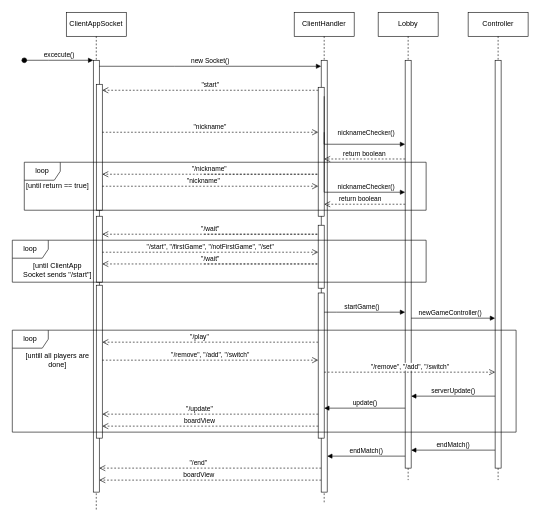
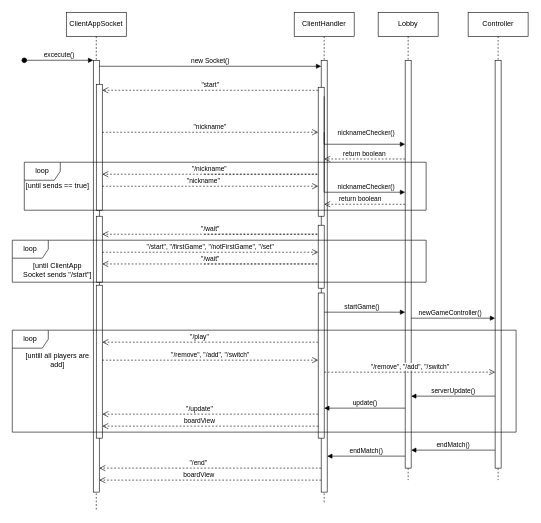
(58, 186) -> (58, 186)
(58, 360) -> (58, 360)
